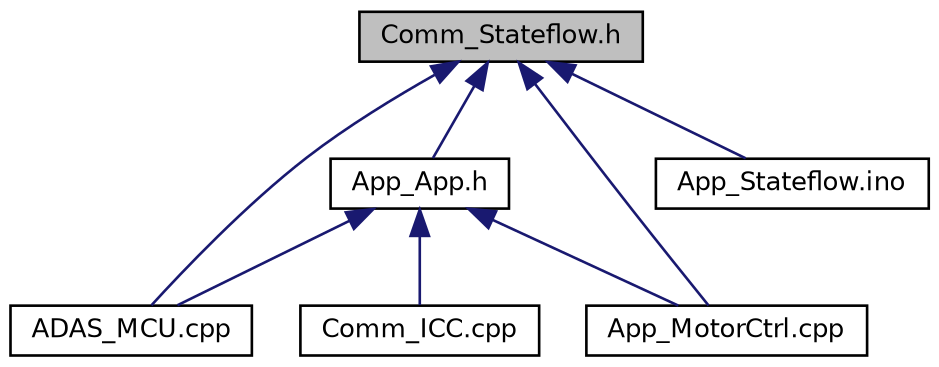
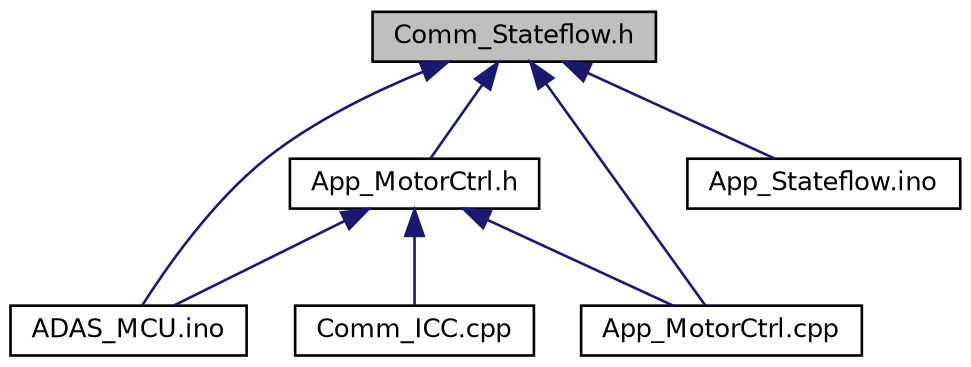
(420, 184) -> (415, 184)
(131, 331) -> (129, 331)
